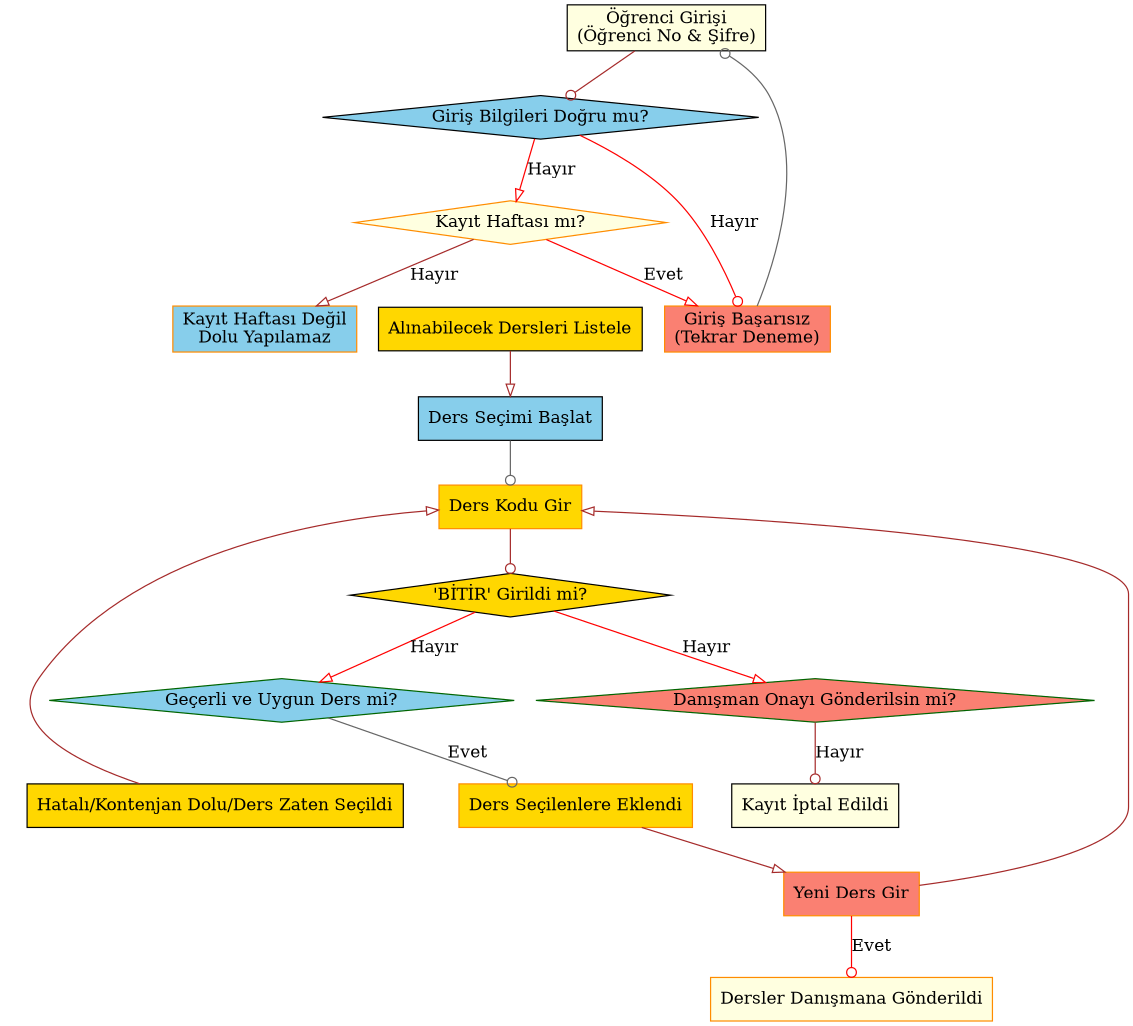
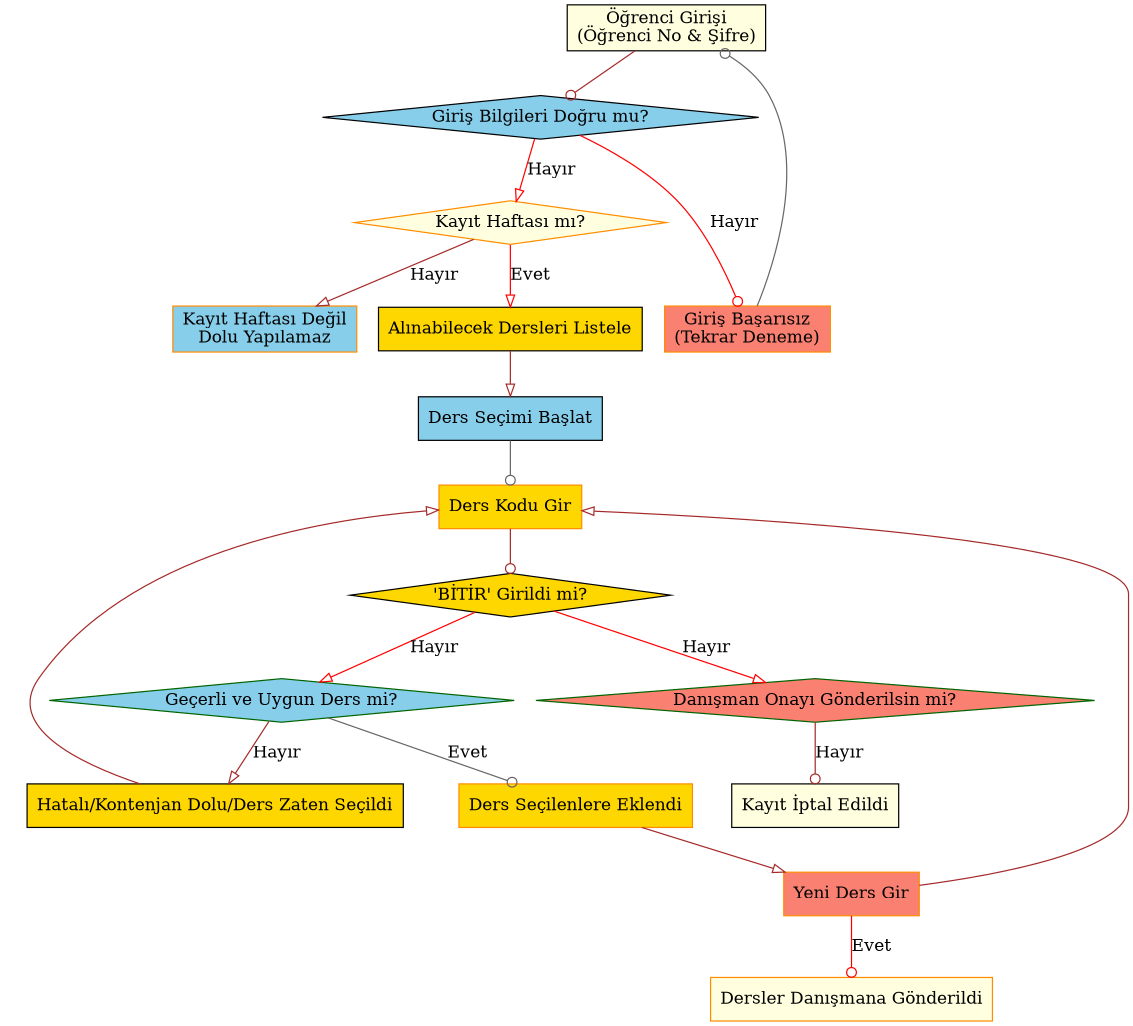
(616, 270) -> (510, 270)
none -> (252, 747)
